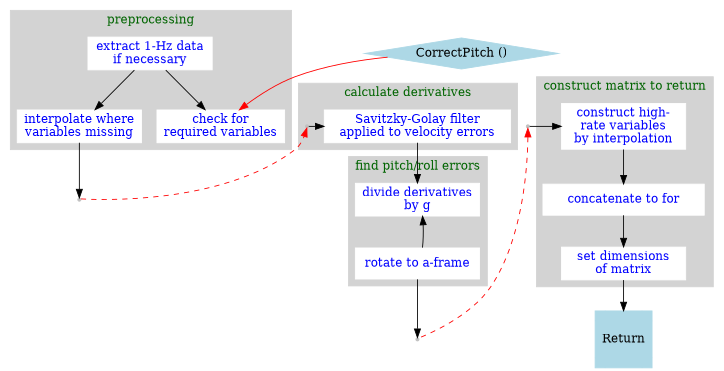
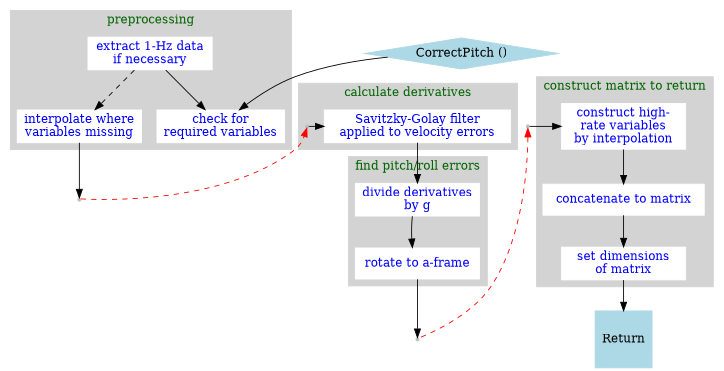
(313, 71) -> (313, 71)
(118, 87) -> (118, 87)
(624, 200) -> (624, 200)
(423, 236) -> (412, 227)
